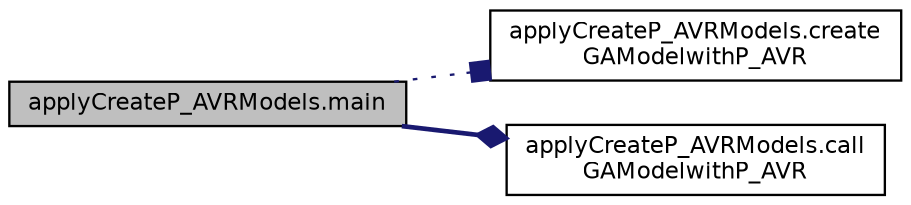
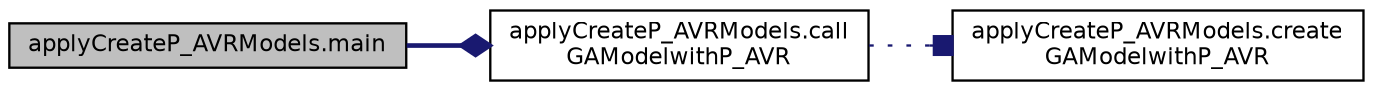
(430, 77) -> (899, 46)
